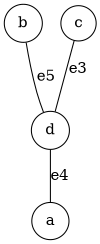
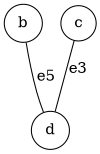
(50, 221) -> none
